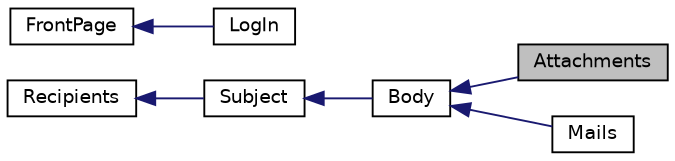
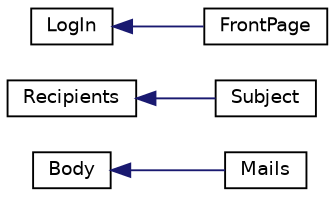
(183, 26) -> (168, 26)
(593, 62) -> none
(348, 98) -> none
